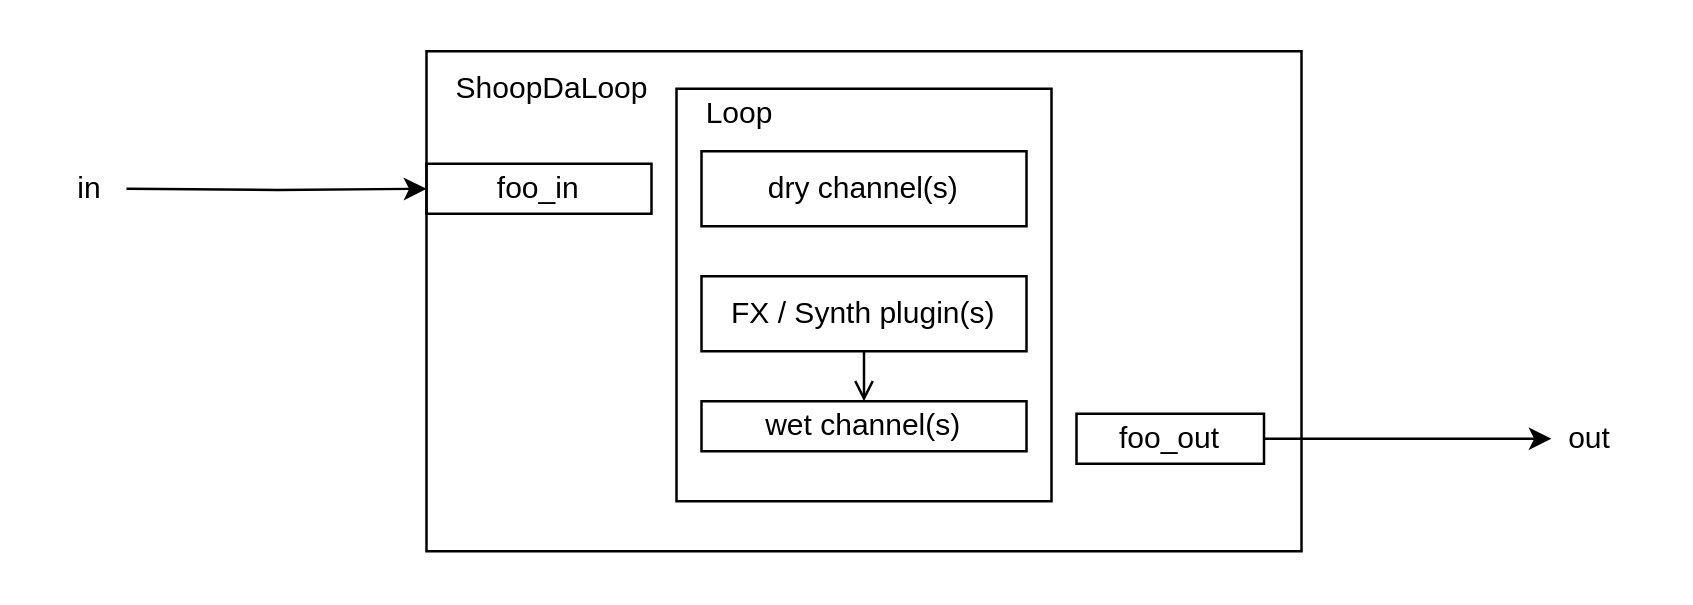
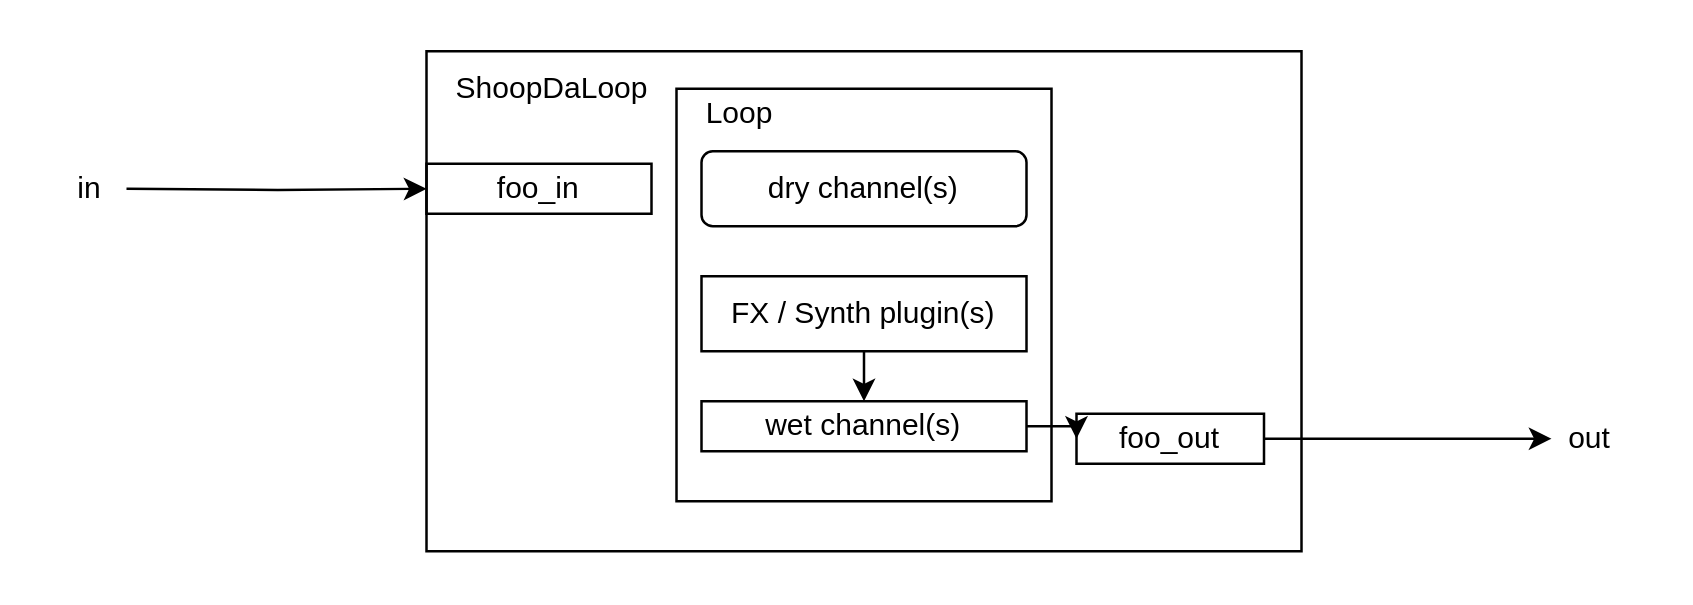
(864, 189) -> (864, 189)
(864, 387) -> (864, 383)
none -> (1052, 426)
